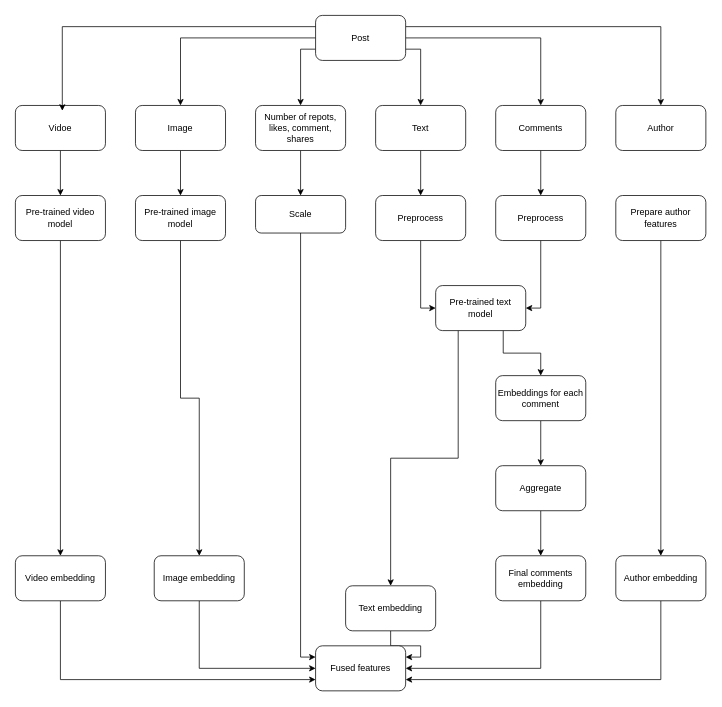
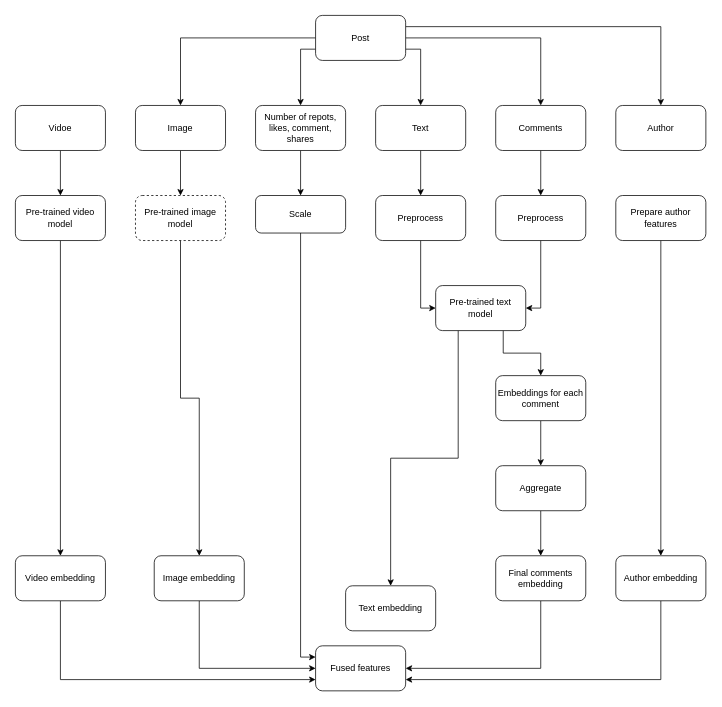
(149, 27) -> none
(180, 218) -> (180, 218)
(420, 645) -> none
